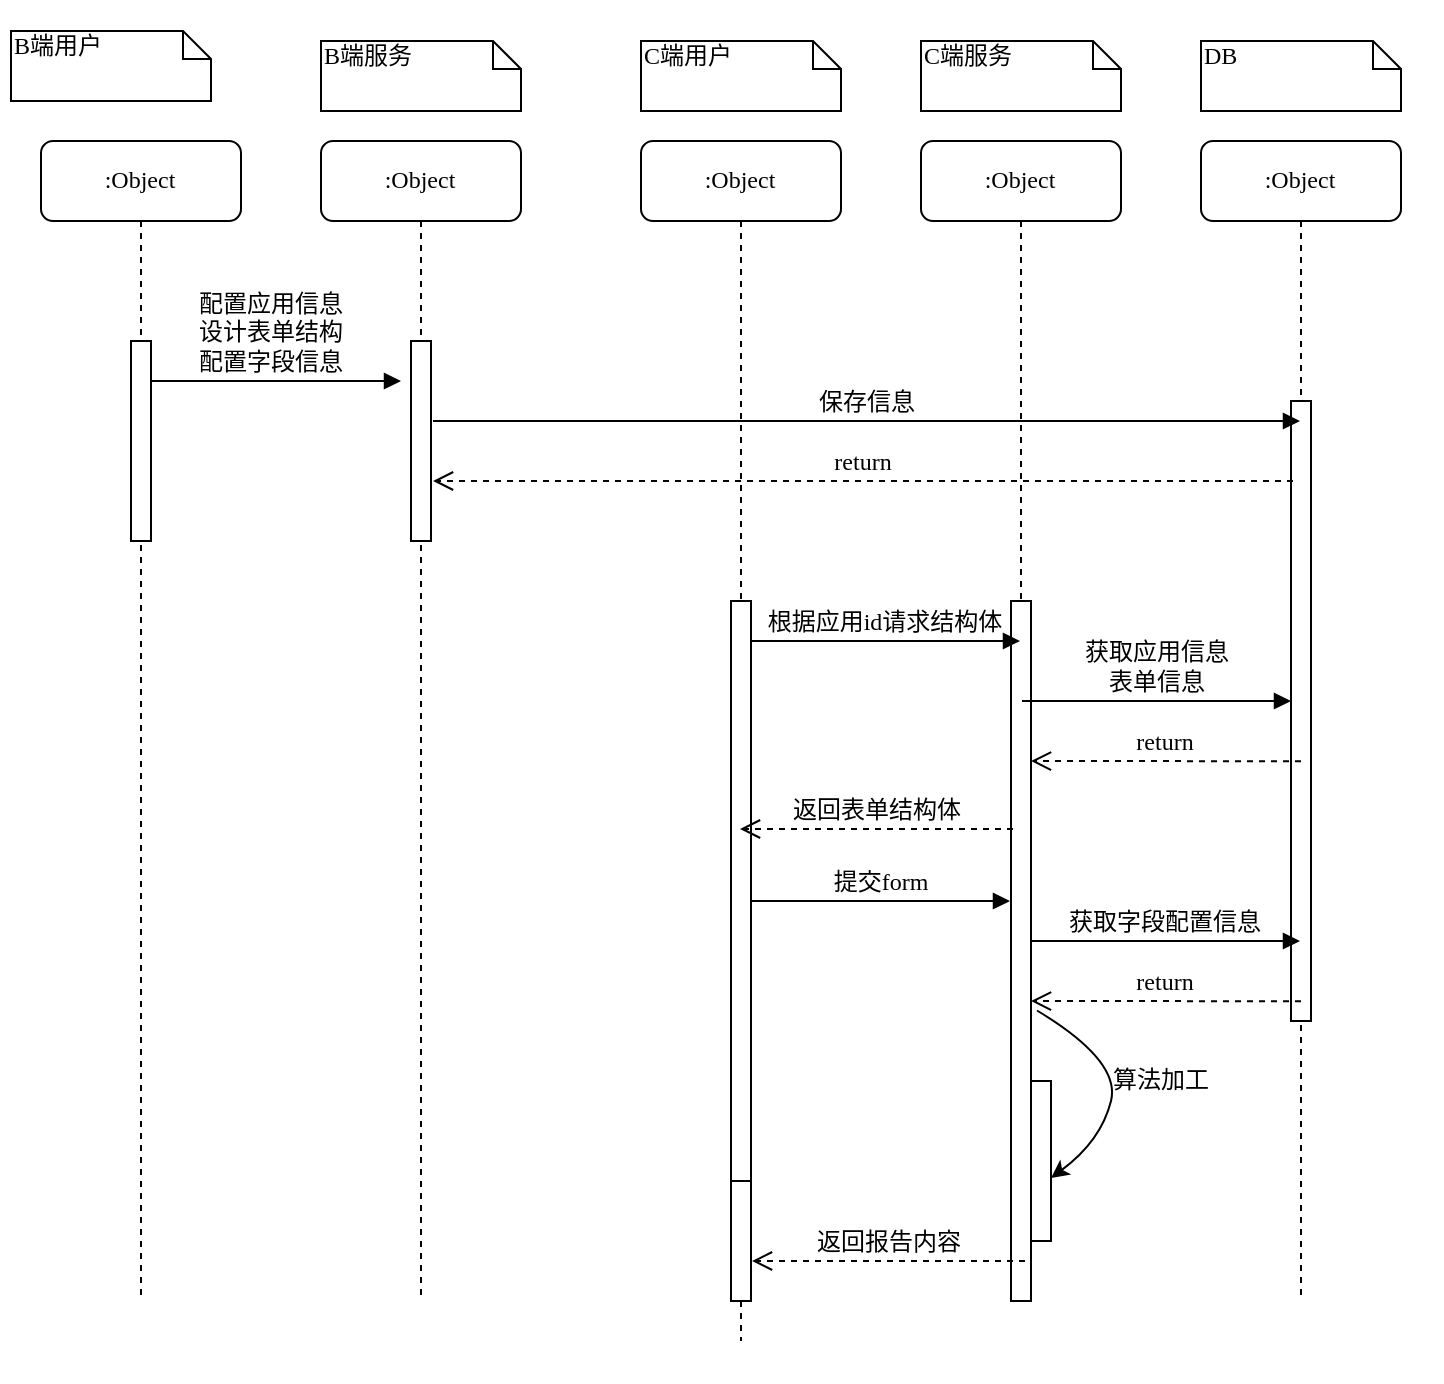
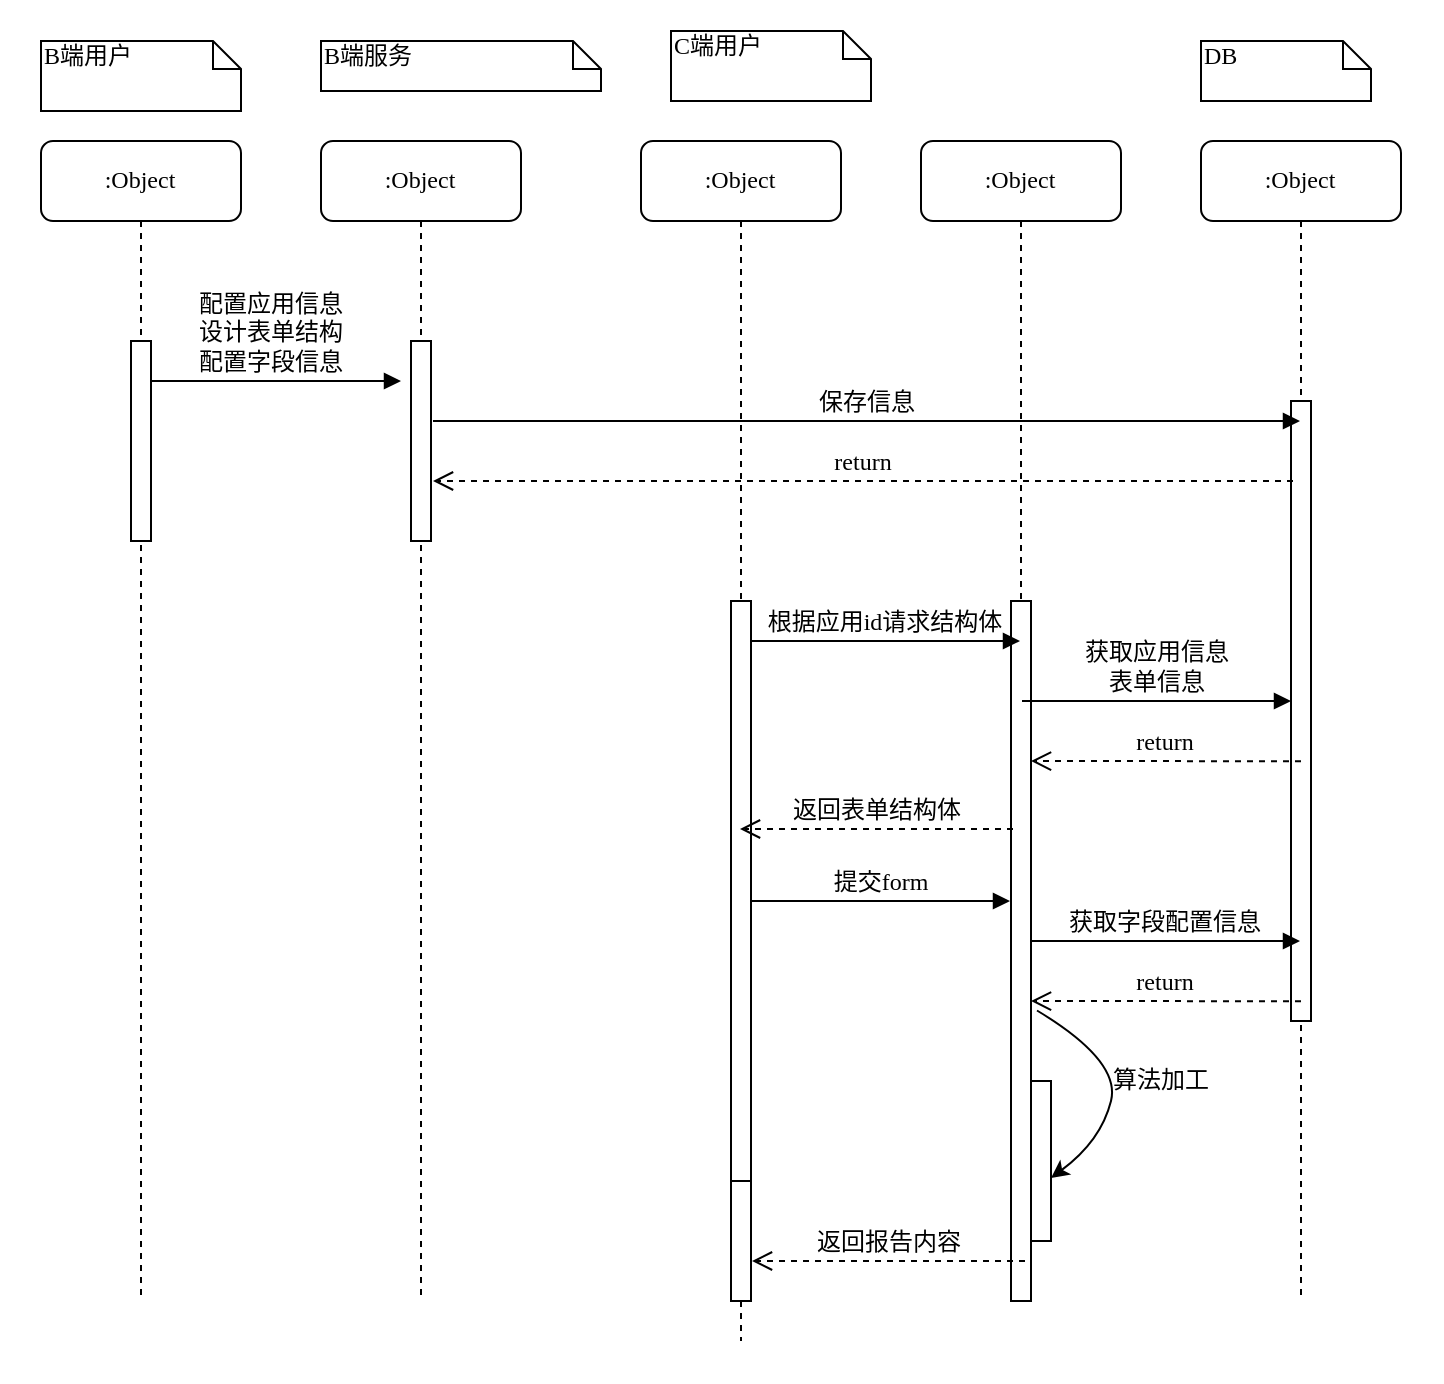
(111, 66) -> (141, 76)
(421, 76) -> (461, 66)
(741, 76) -> (771, 66)
(1021, 76) -> none
(1301, 76) -> (1286, 71)
